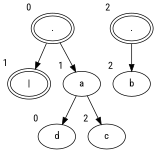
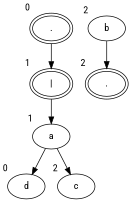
(66, 54) -> (51, 108)
(132, 54) -> (107, 51)
